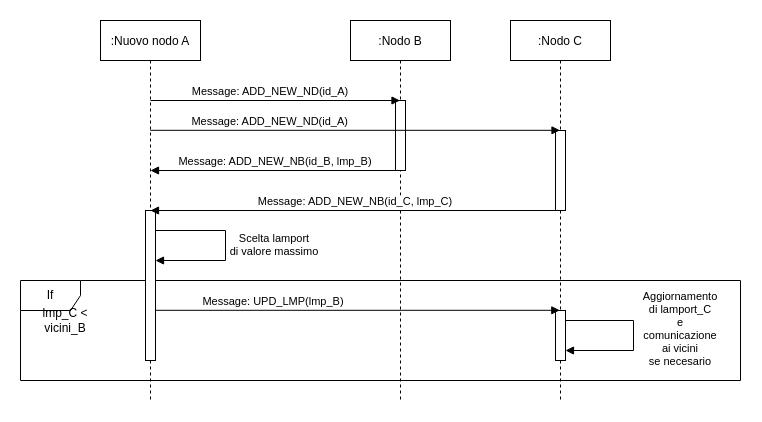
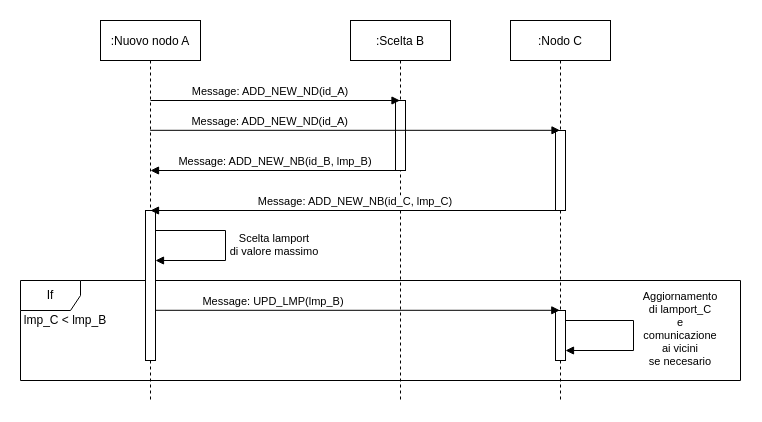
(400, 41) -> (400, 41)
(66, 321) -> (66, 321)
